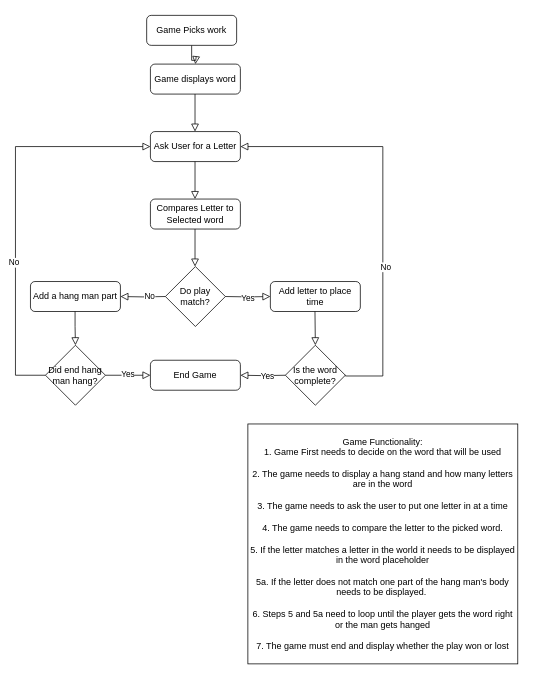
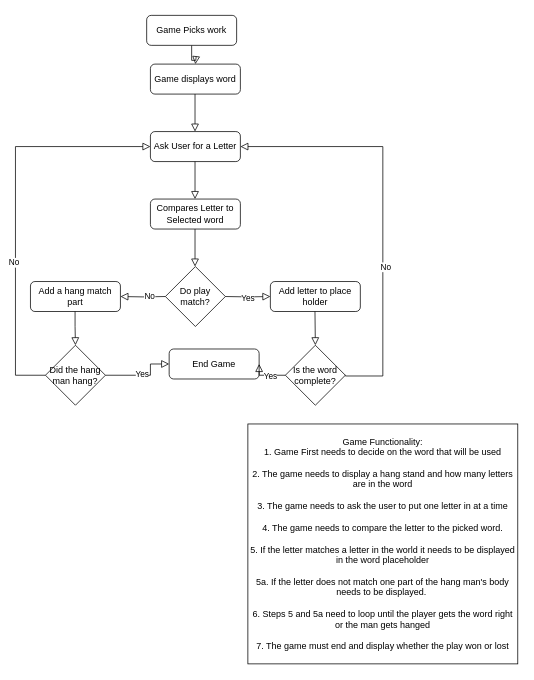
(75, 297) -> (75, 297)
(315, 297) -> (315, 297)
(75, 375) -> (75, 375)
(195, 375) -> (214, 364)
